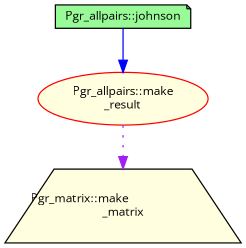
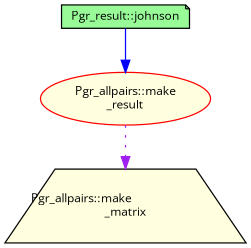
(123, 17) -> (126, 17)
(123, 206) -> (126, 206)
